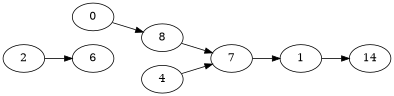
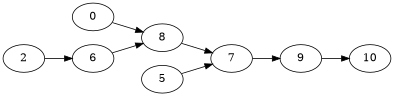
none -> (124, 49)
(301, 58) -> (301, 58)
(370, 58) -> (370, 58)
(162, 79) -> (162, 79)
